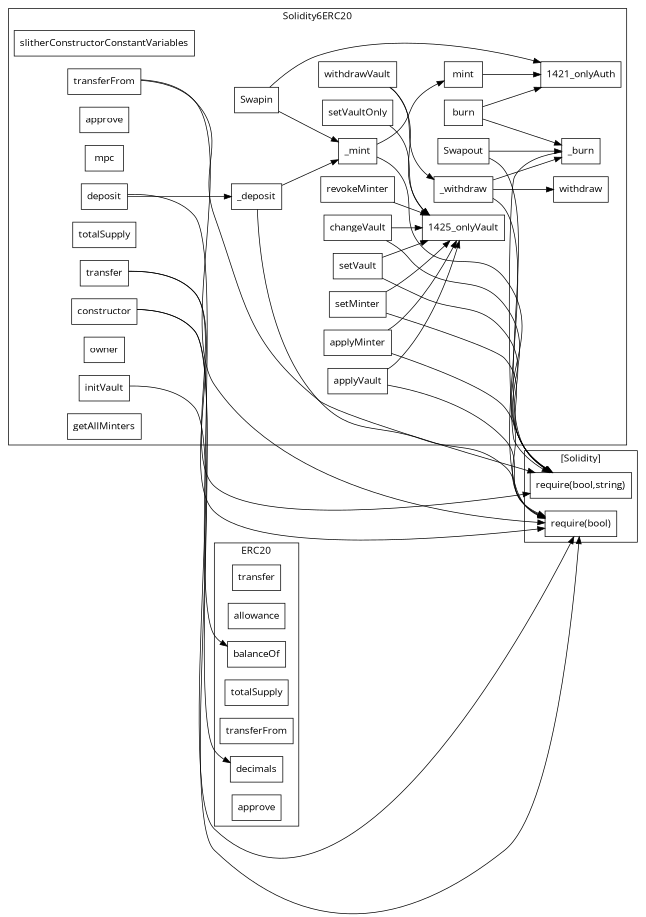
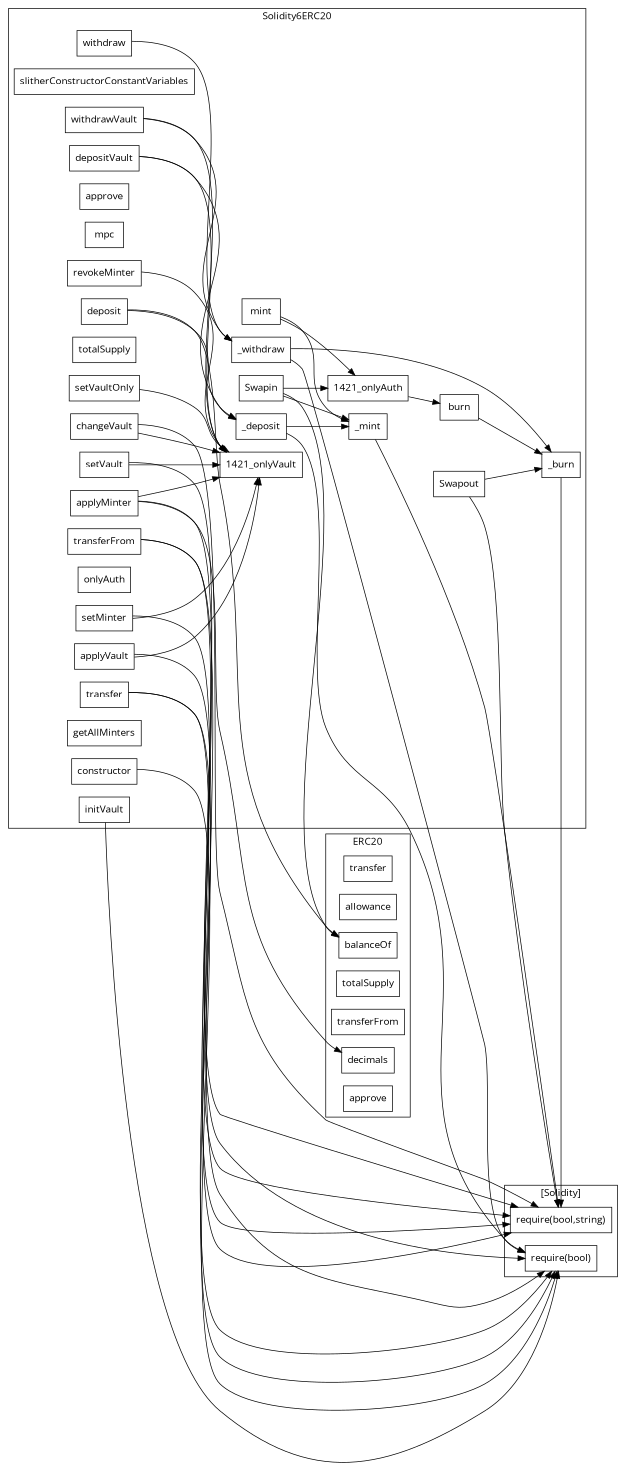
(509, 98) -> (421, 399)
(411, 109) -> (314, 366)
none -> (104, 158)
(520, 189) -> (211, 149)
(463, 228) -> (261, 465)
(104, 350) -> (104, 580)
(206, 515) -> (227, 767)
none -> (313, 674)
